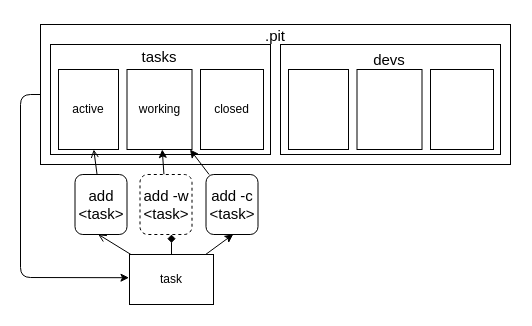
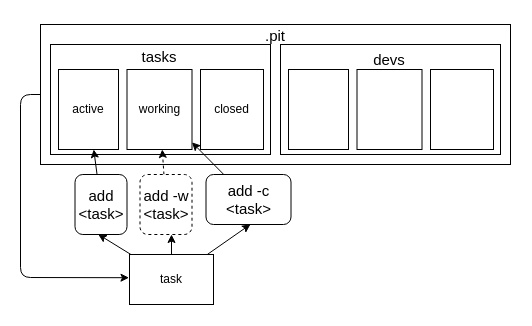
(95, 156) -> (95, 157)
(163, 164) -> (163, 164)
(232, 205) -> (249, 200)
(103, 237) -> (104, 238)
(172, 243) -> (172, 243)
